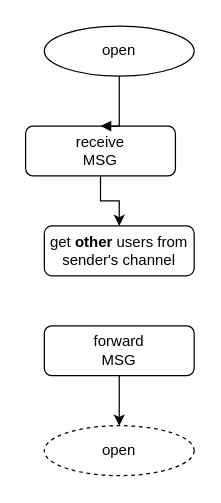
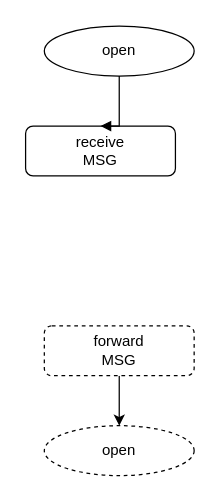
(106, 201) -> none
(119, 251) -> none
(119, 351) -> (119, 351)
